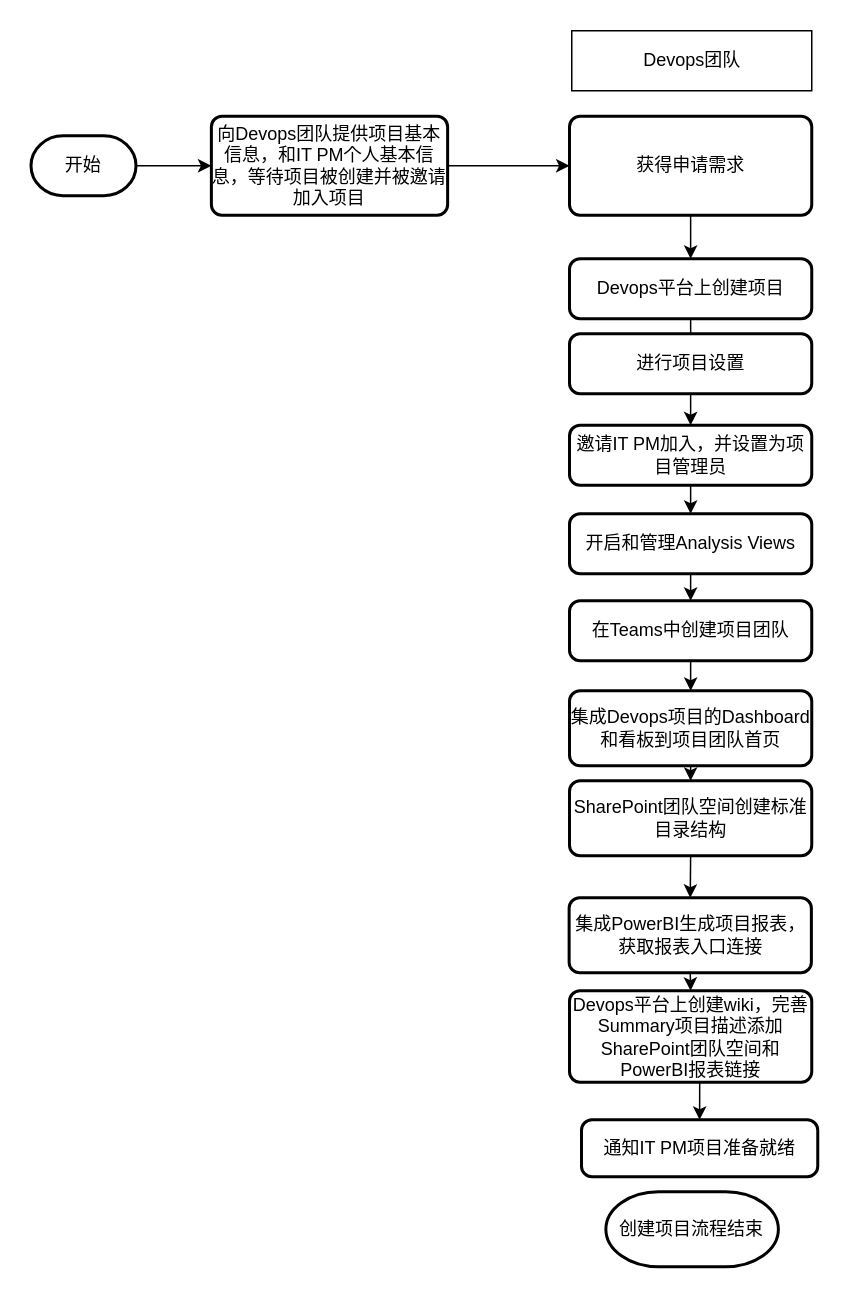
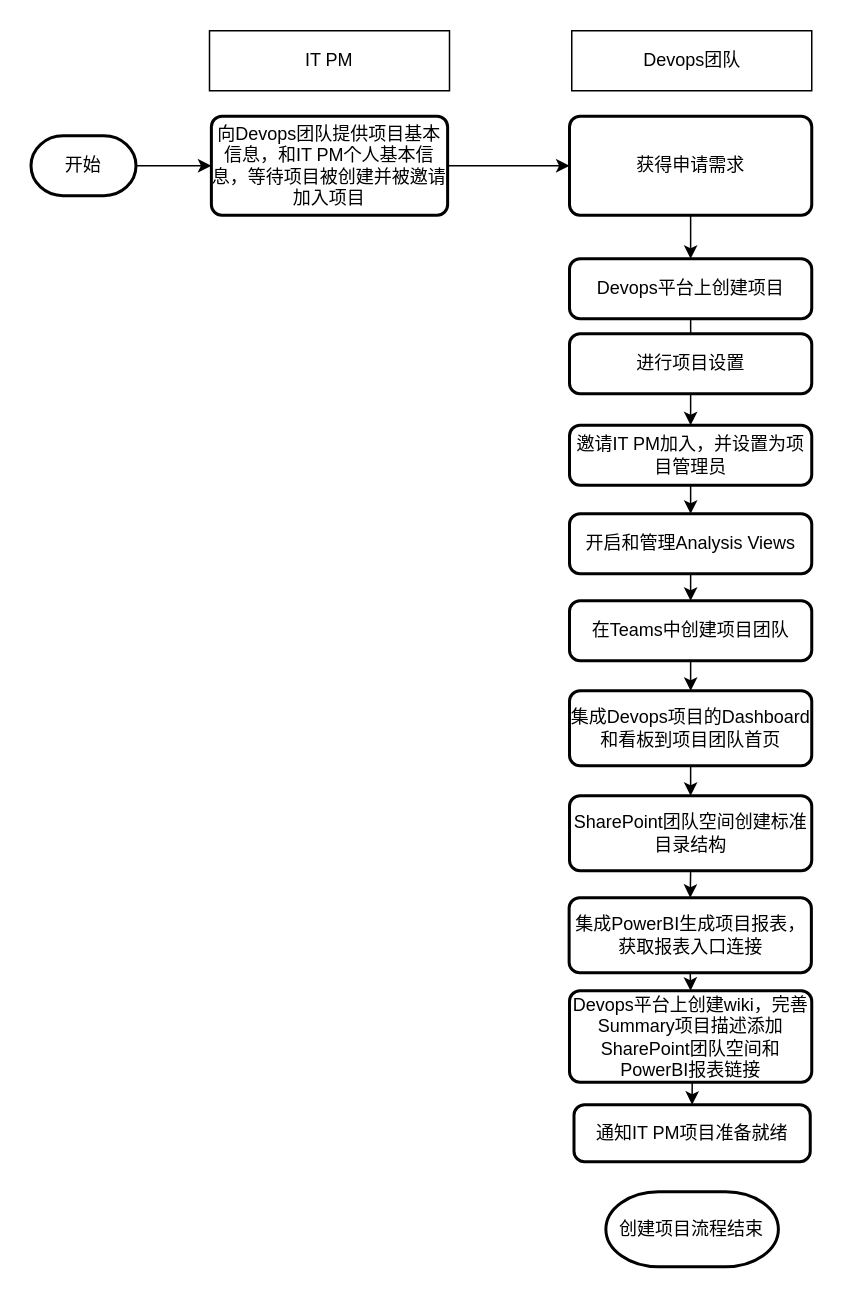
none -> (329, 61)
(690, 818) -> (690, 833)
(699, 1148) -> (692, 1133)
